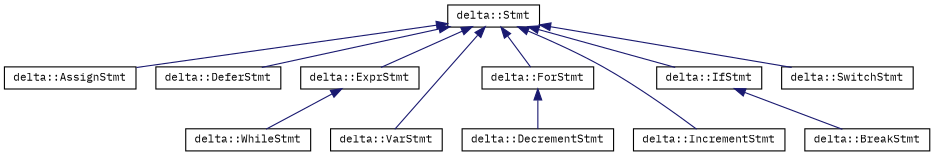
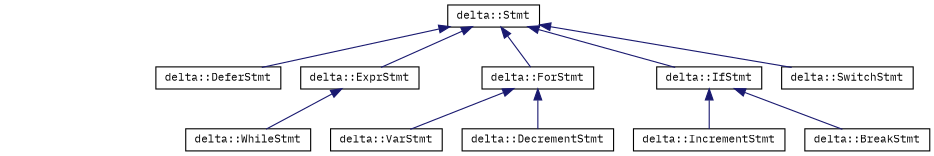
(616, 74) -> (709, 115)
(70, 78) -> none
(436, 82) -> (457, 111)
